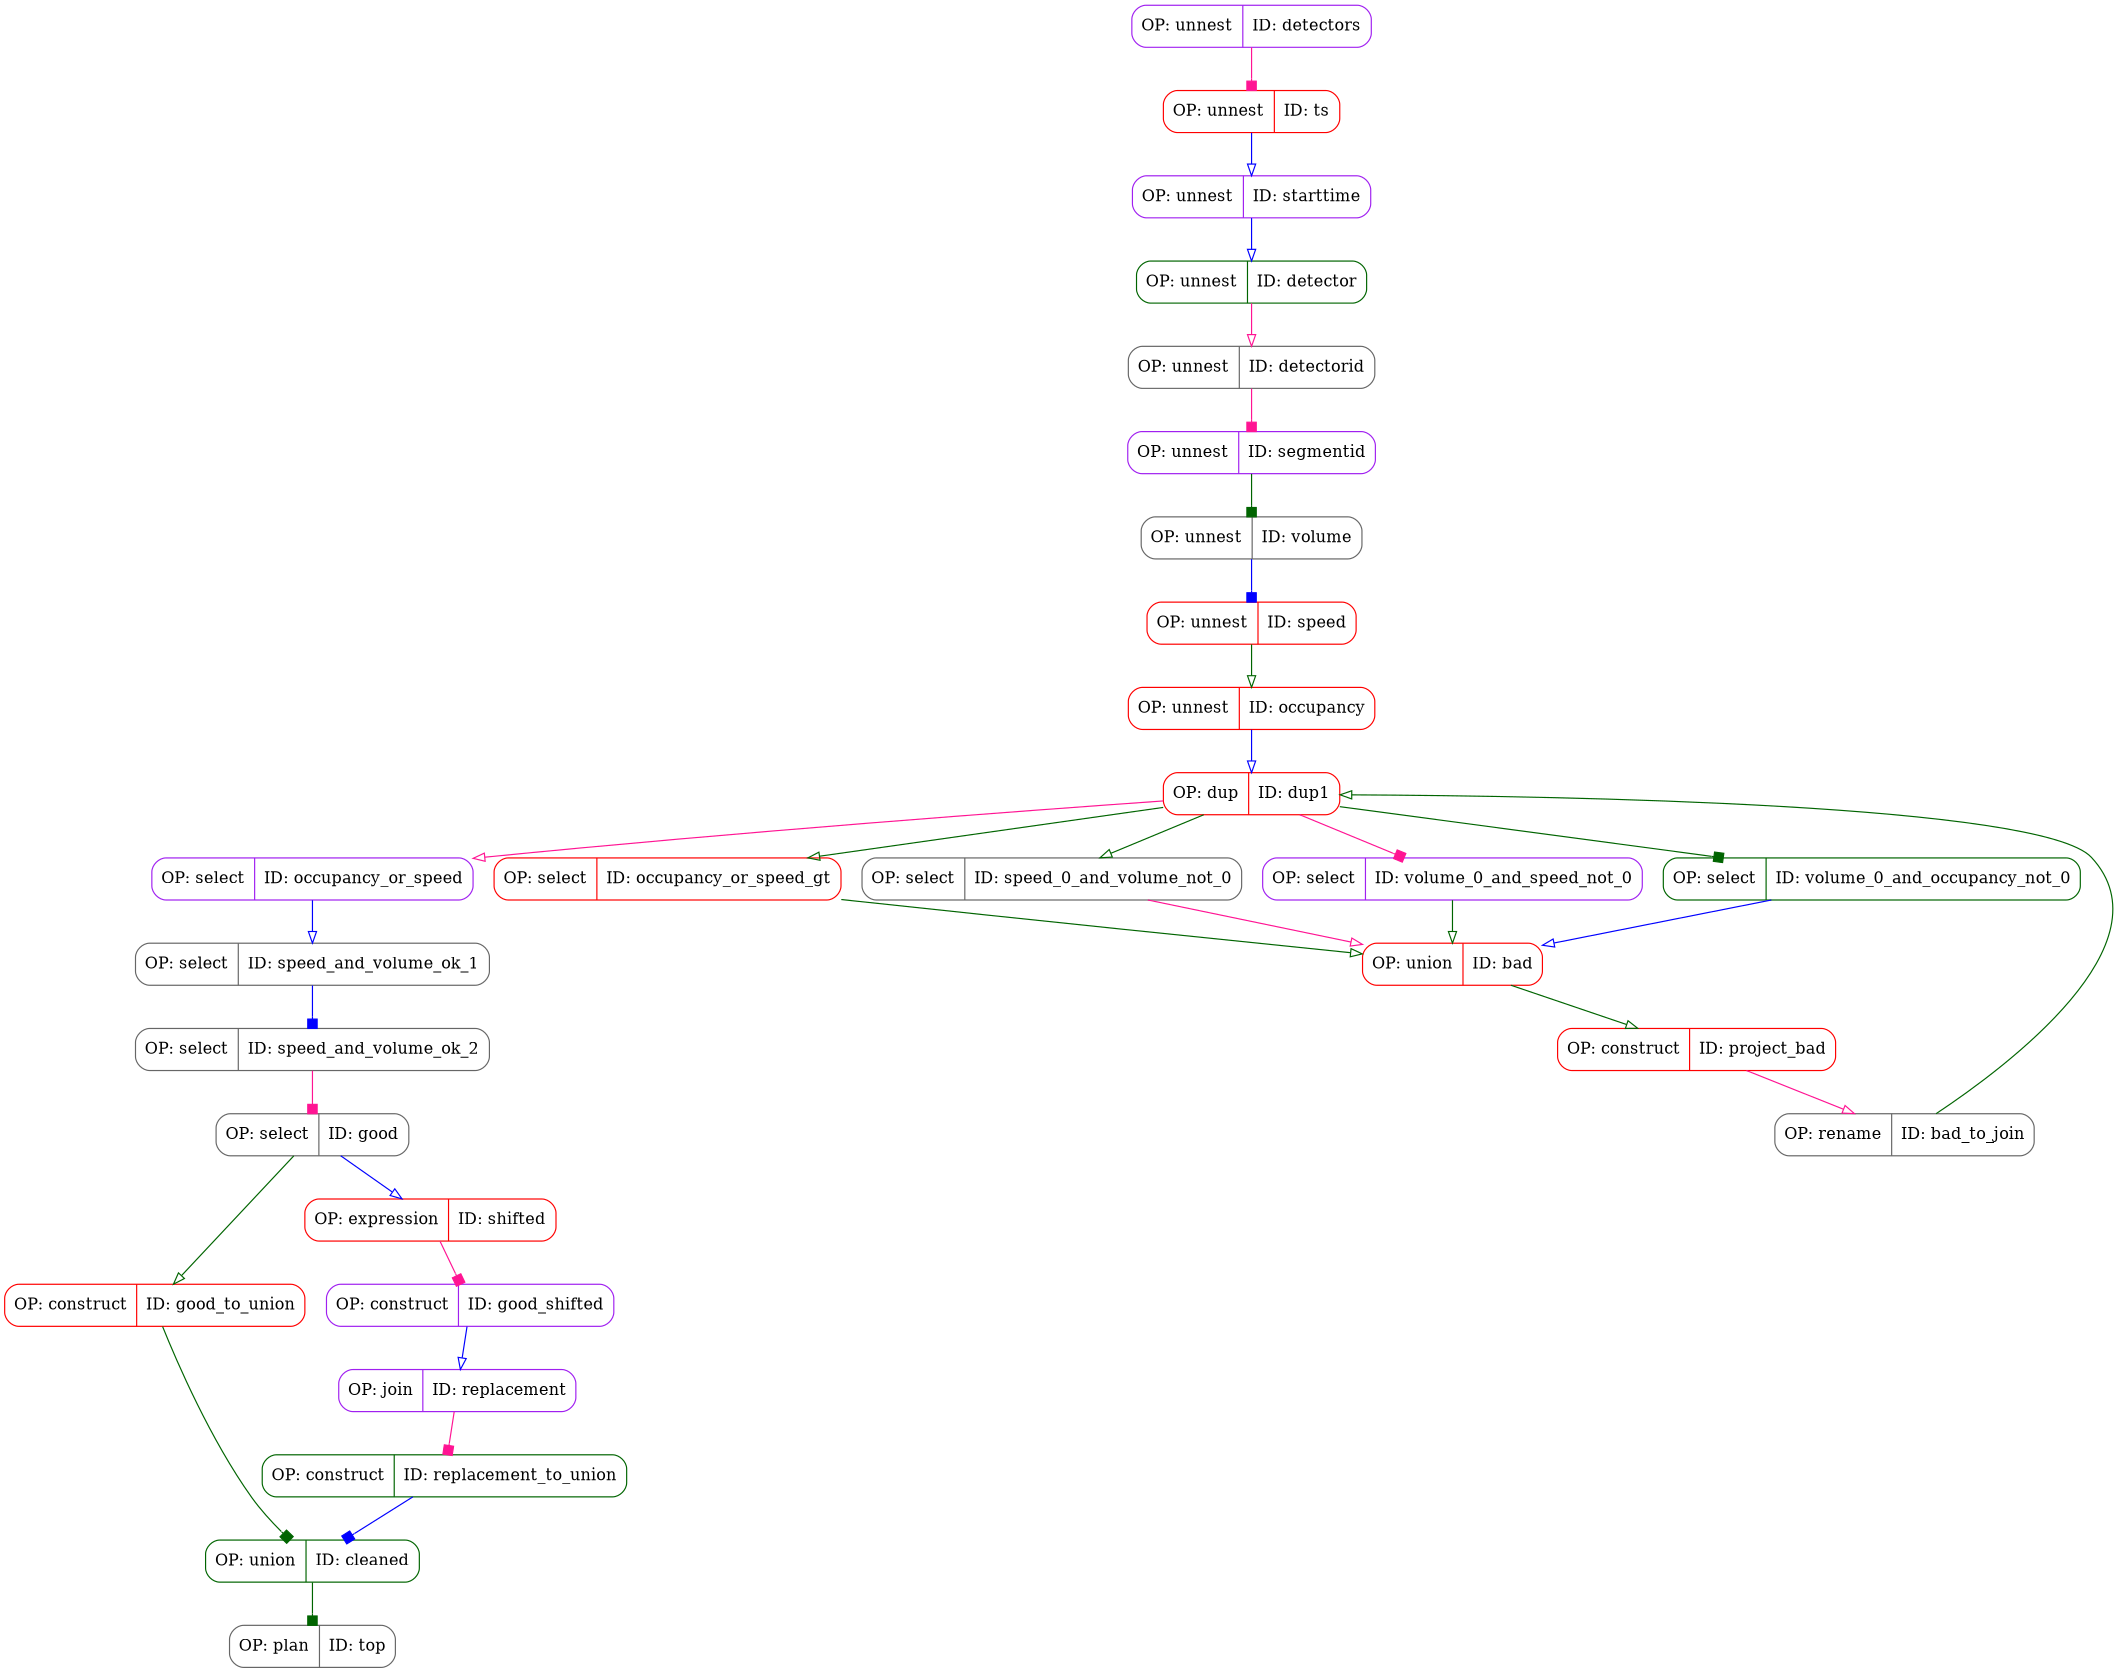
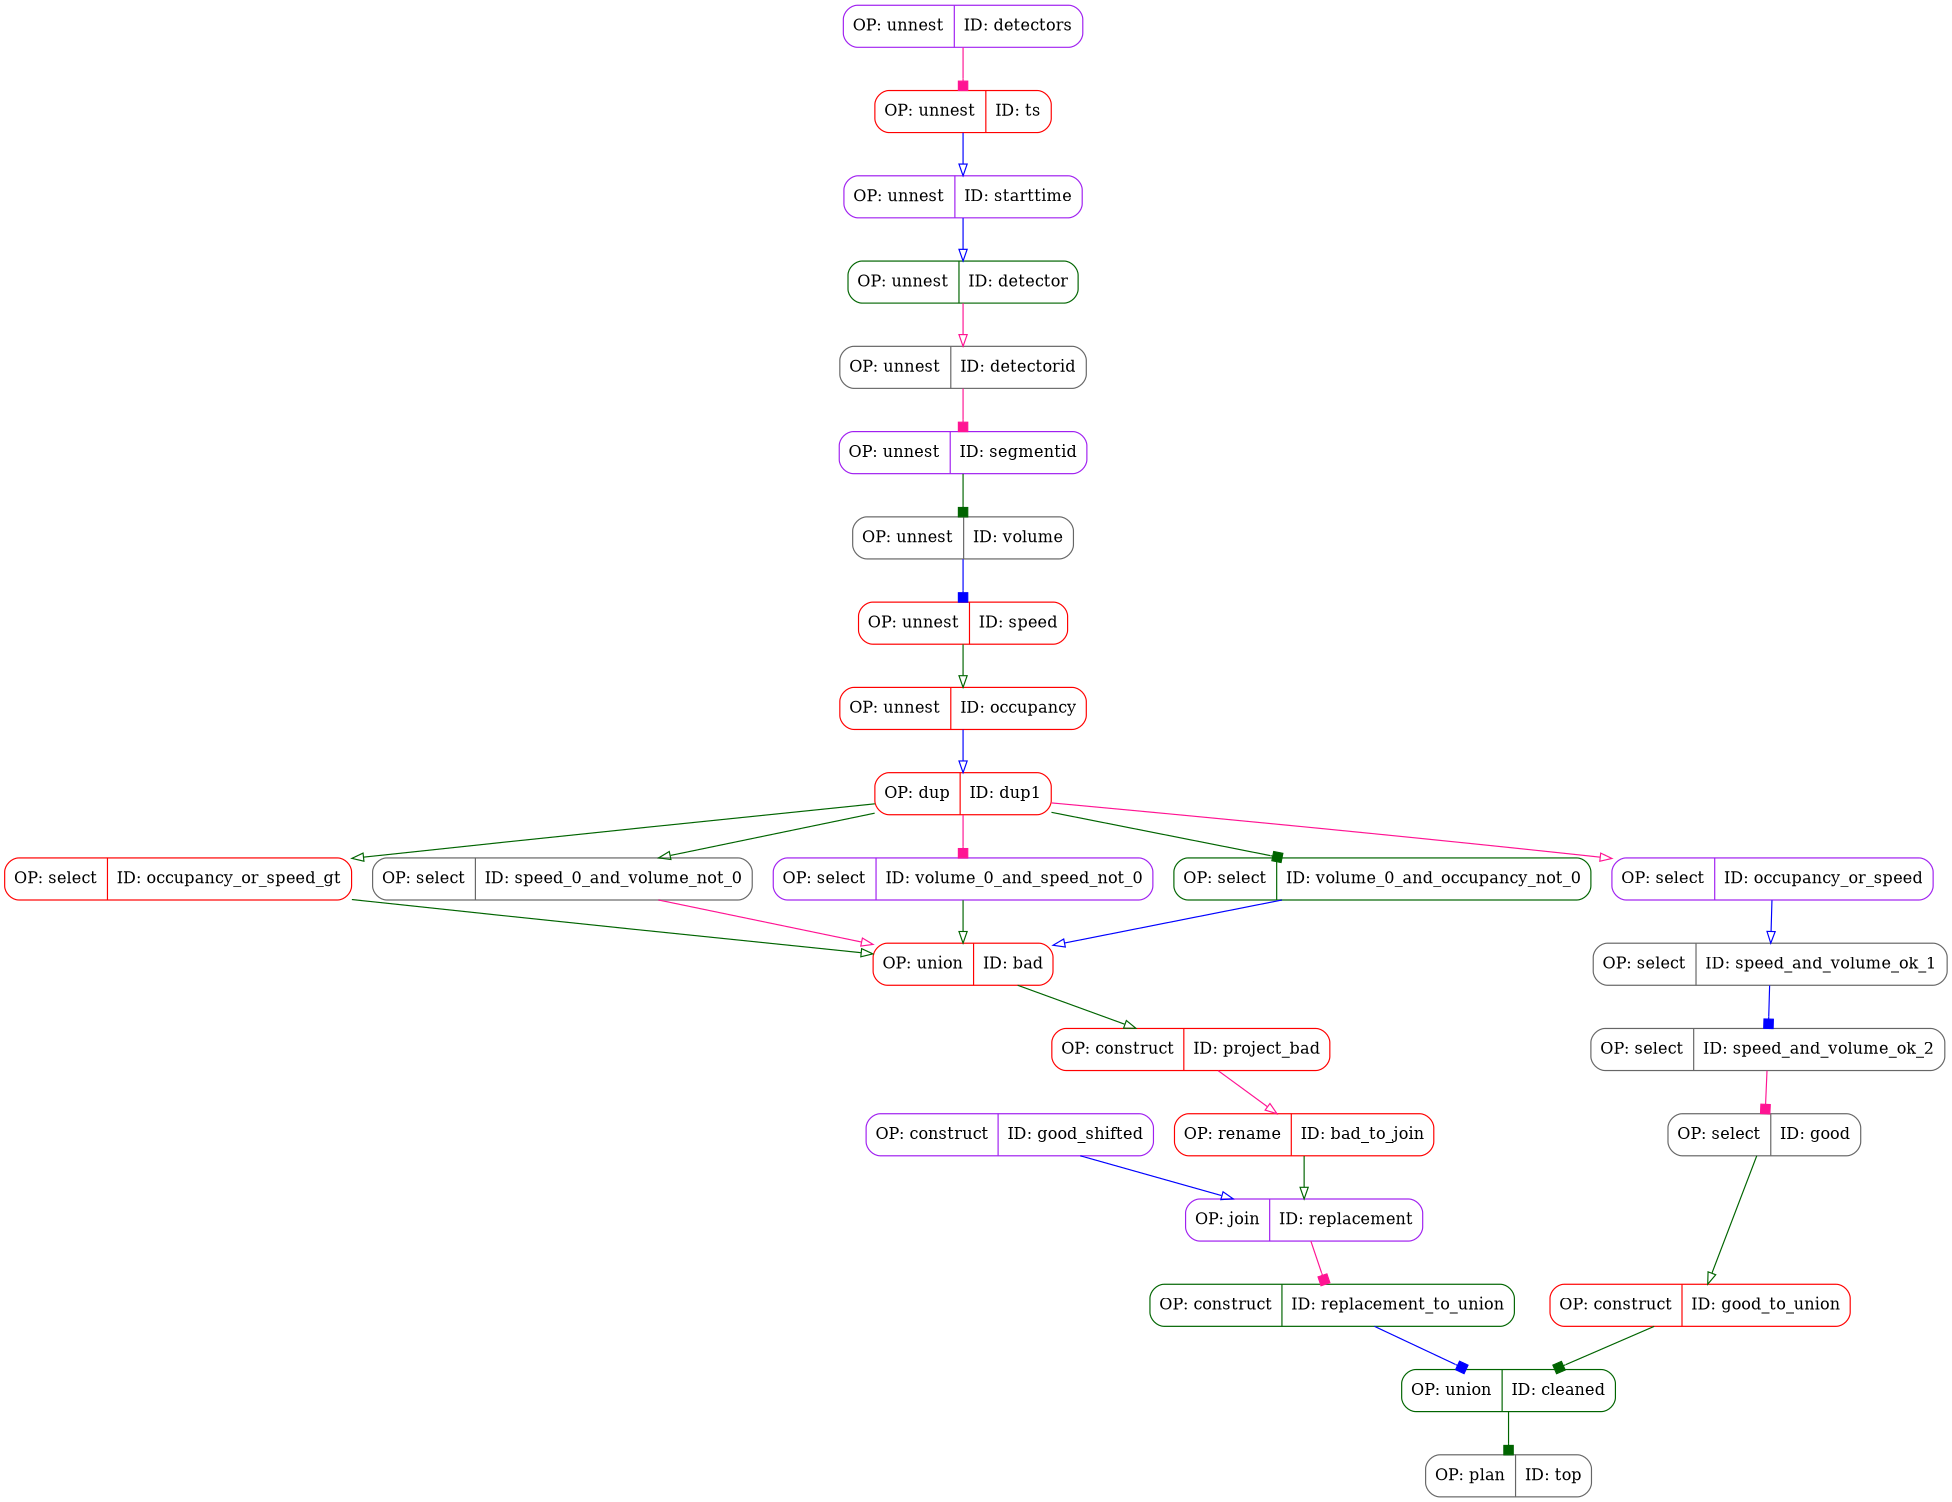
(1892, 815) -> (1304, 1172)
(1905, 1135) -> (1304, 1135)
(430, 1220) -> none
